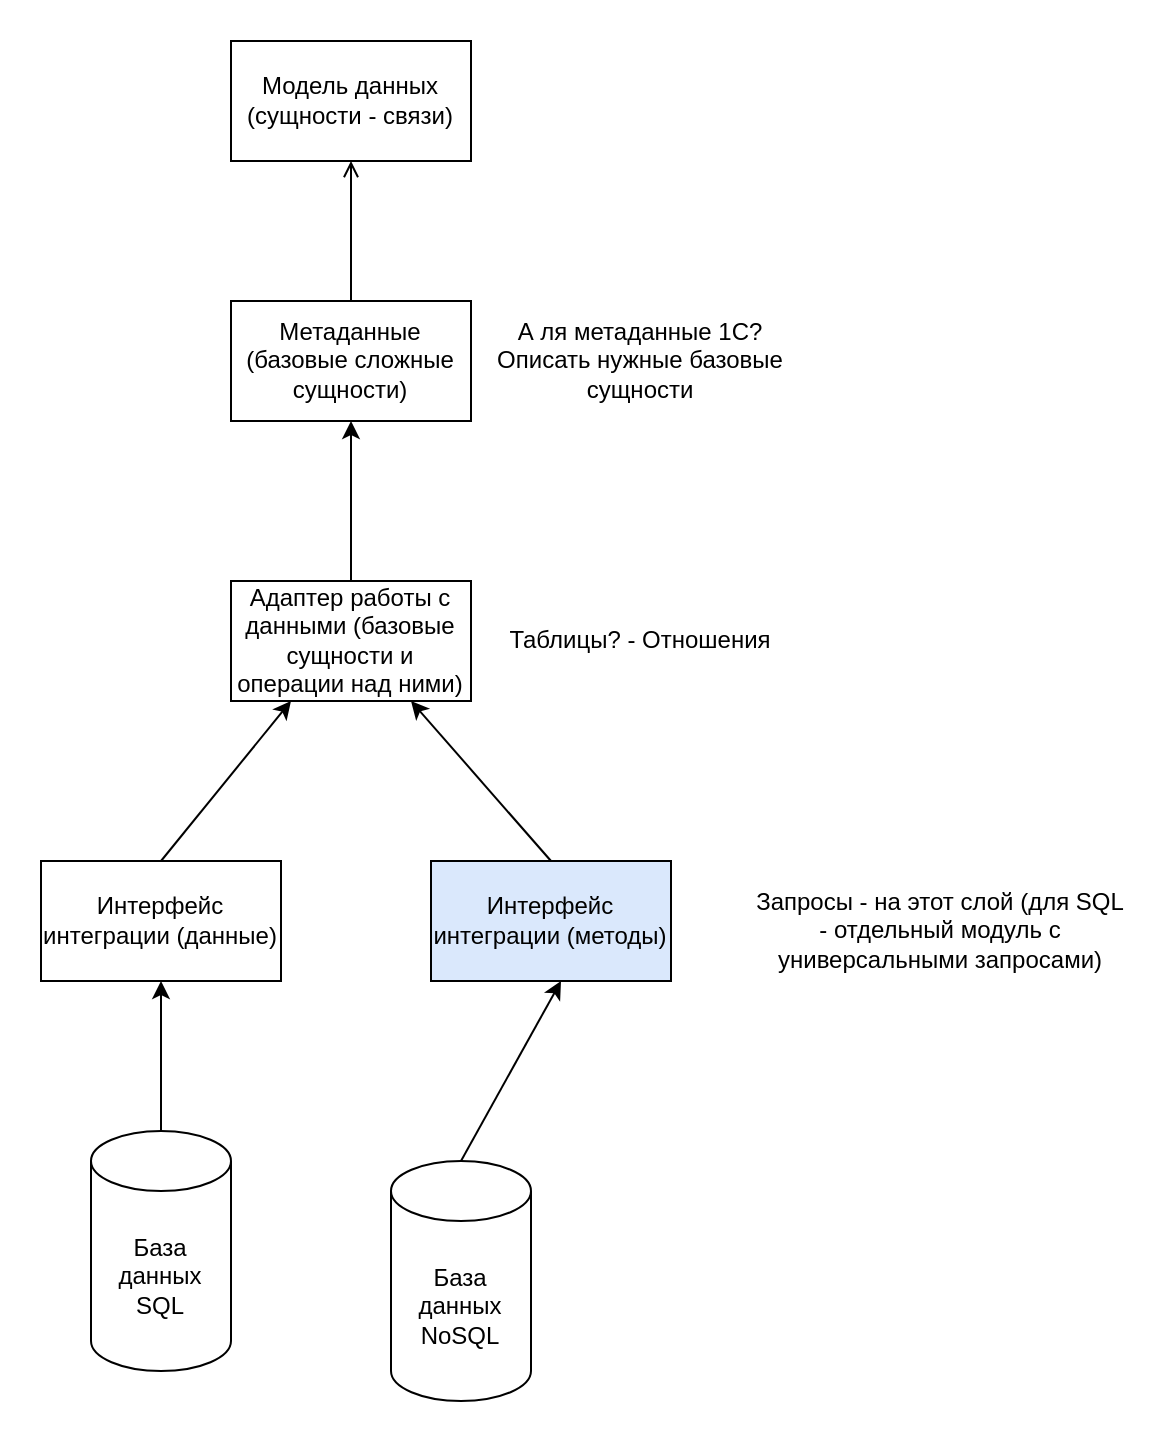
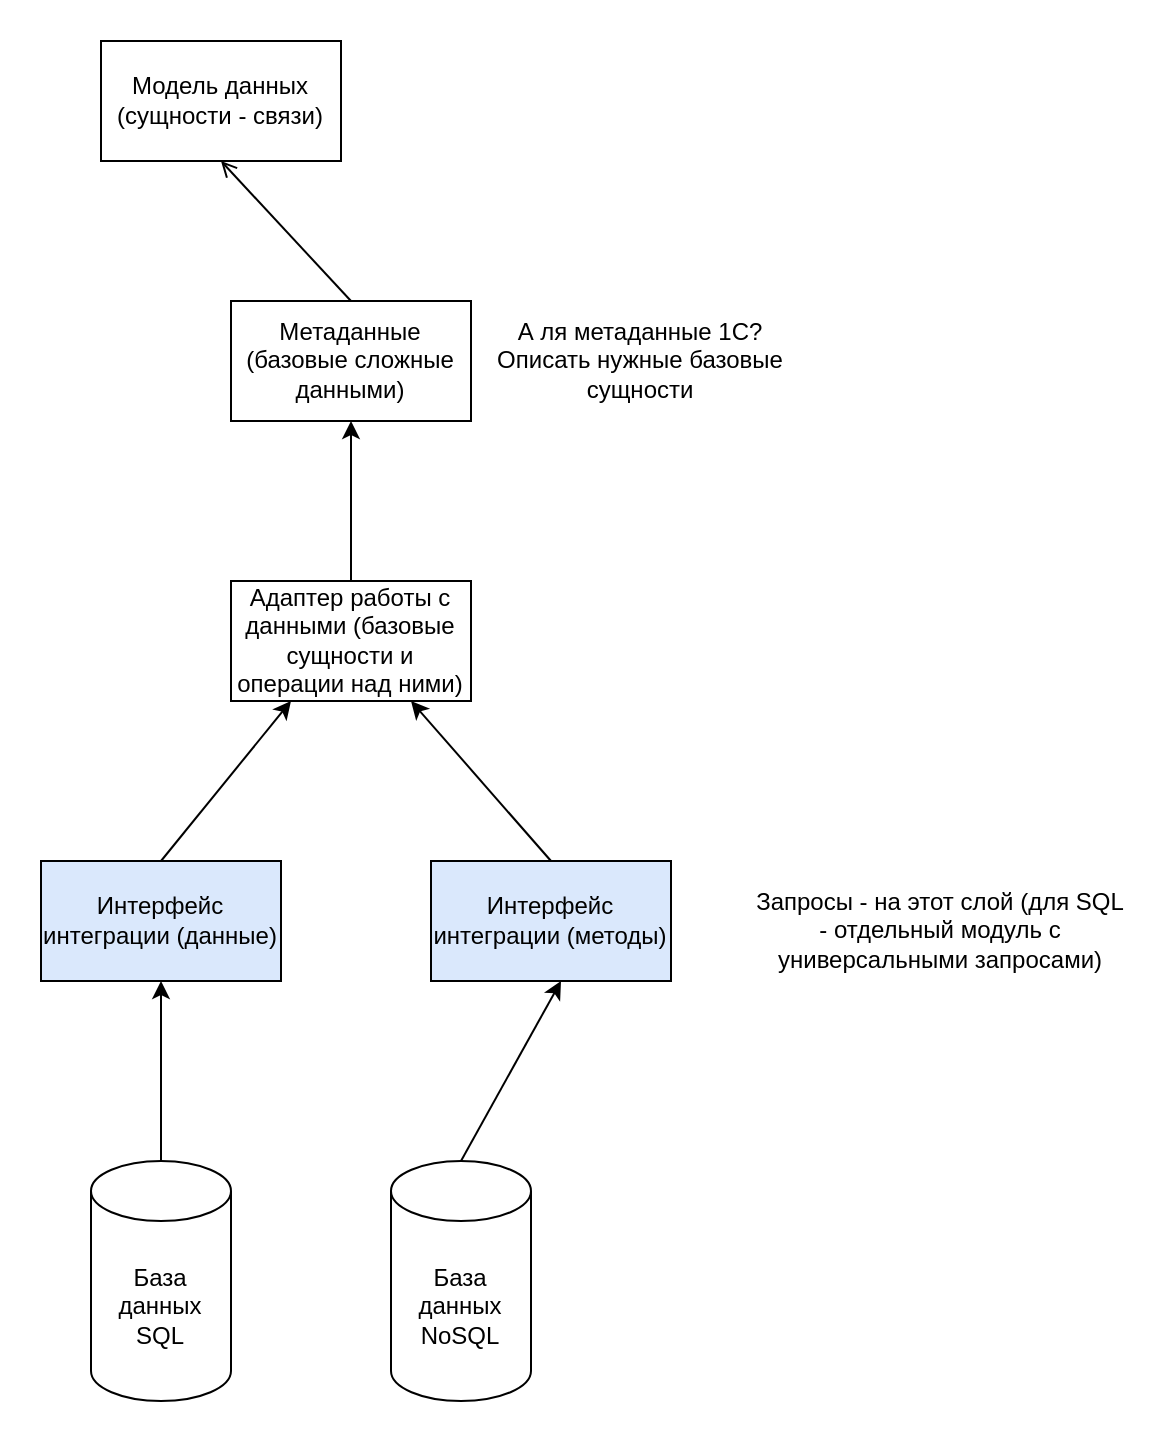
(351, 101) -> (221, 101)
(351, 361) -> (351, 361)
(641, 641) -> none
(161, 921) -> (161, 921)
(161, 1251) -> (161, 1281)
